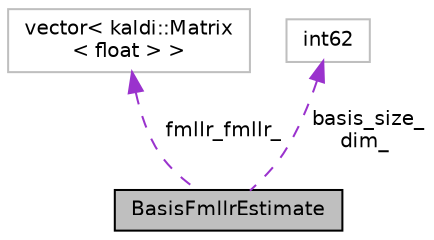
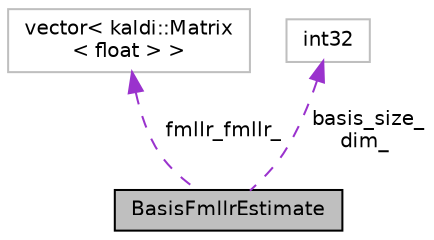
(328, 41) -> (328, 41)
